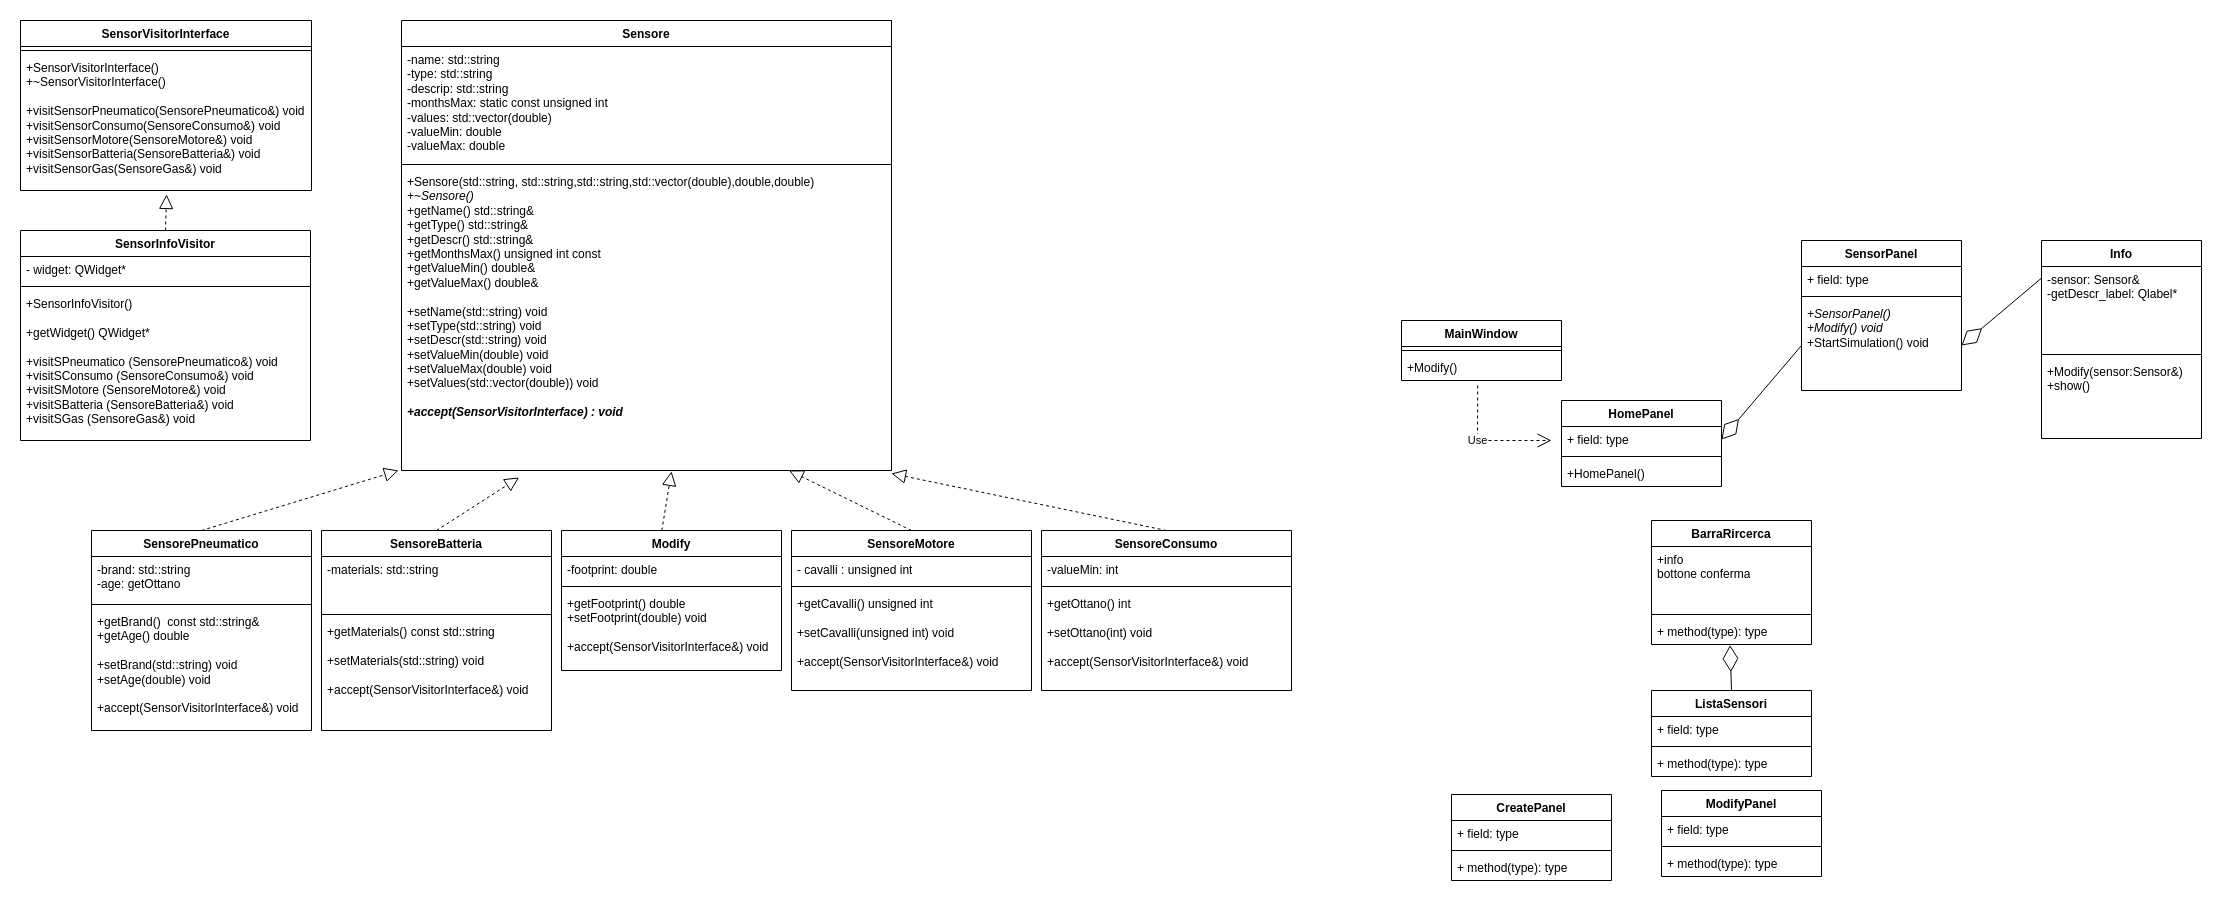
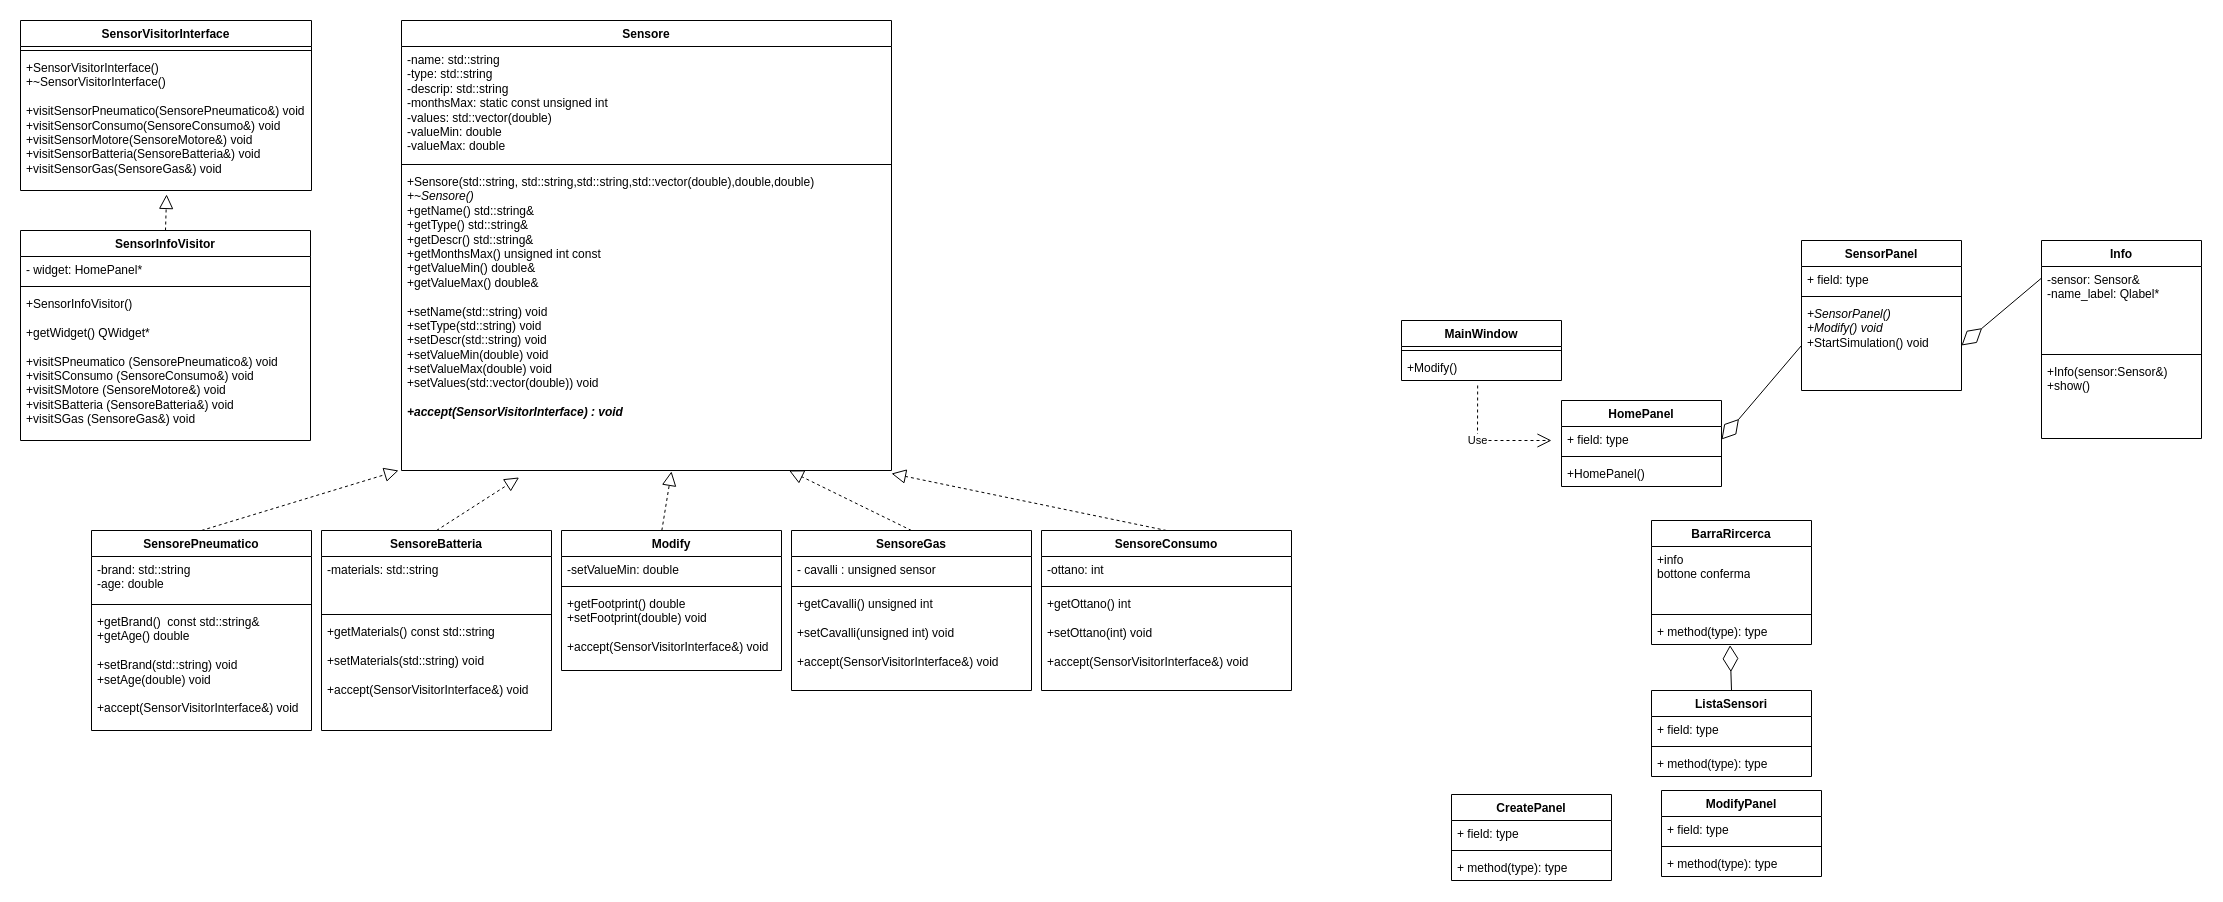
(79, 271) -> (86, 271)
(2119, 288) -> (2105, 288)
(2122, 380) -> (2117, 380)
(912, 545) -> (912, 545)
(622, 571) -> (627, 571)
(863, 571) -> (874, 571)
(1087, 571) -> (1083, 571)
(154, 578) -> (154, 578)
